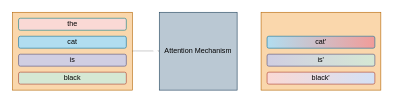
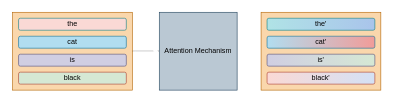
none -> (321, 24)
